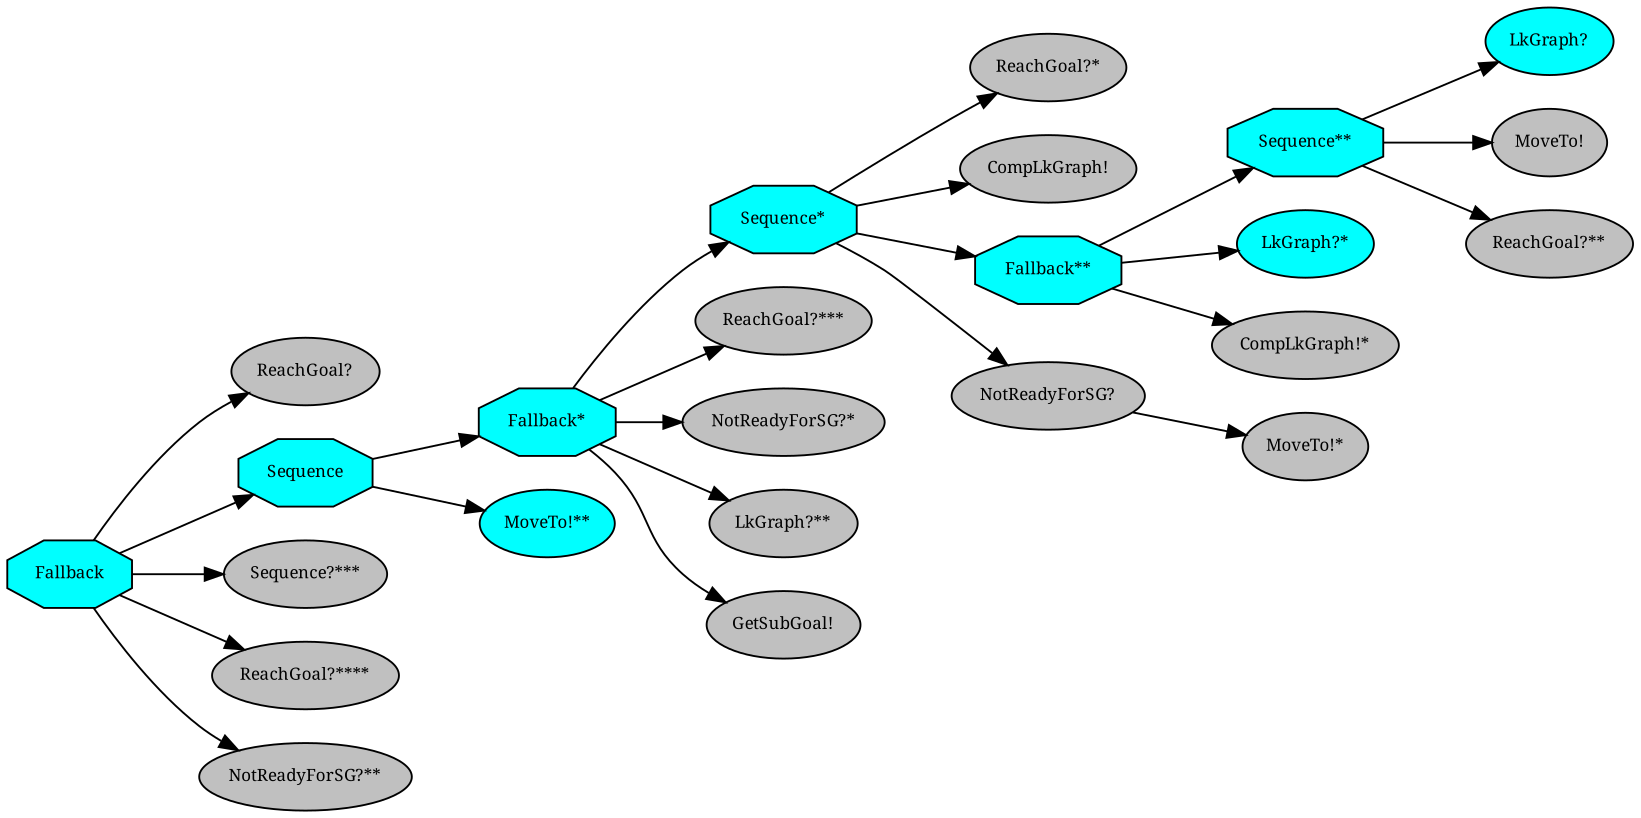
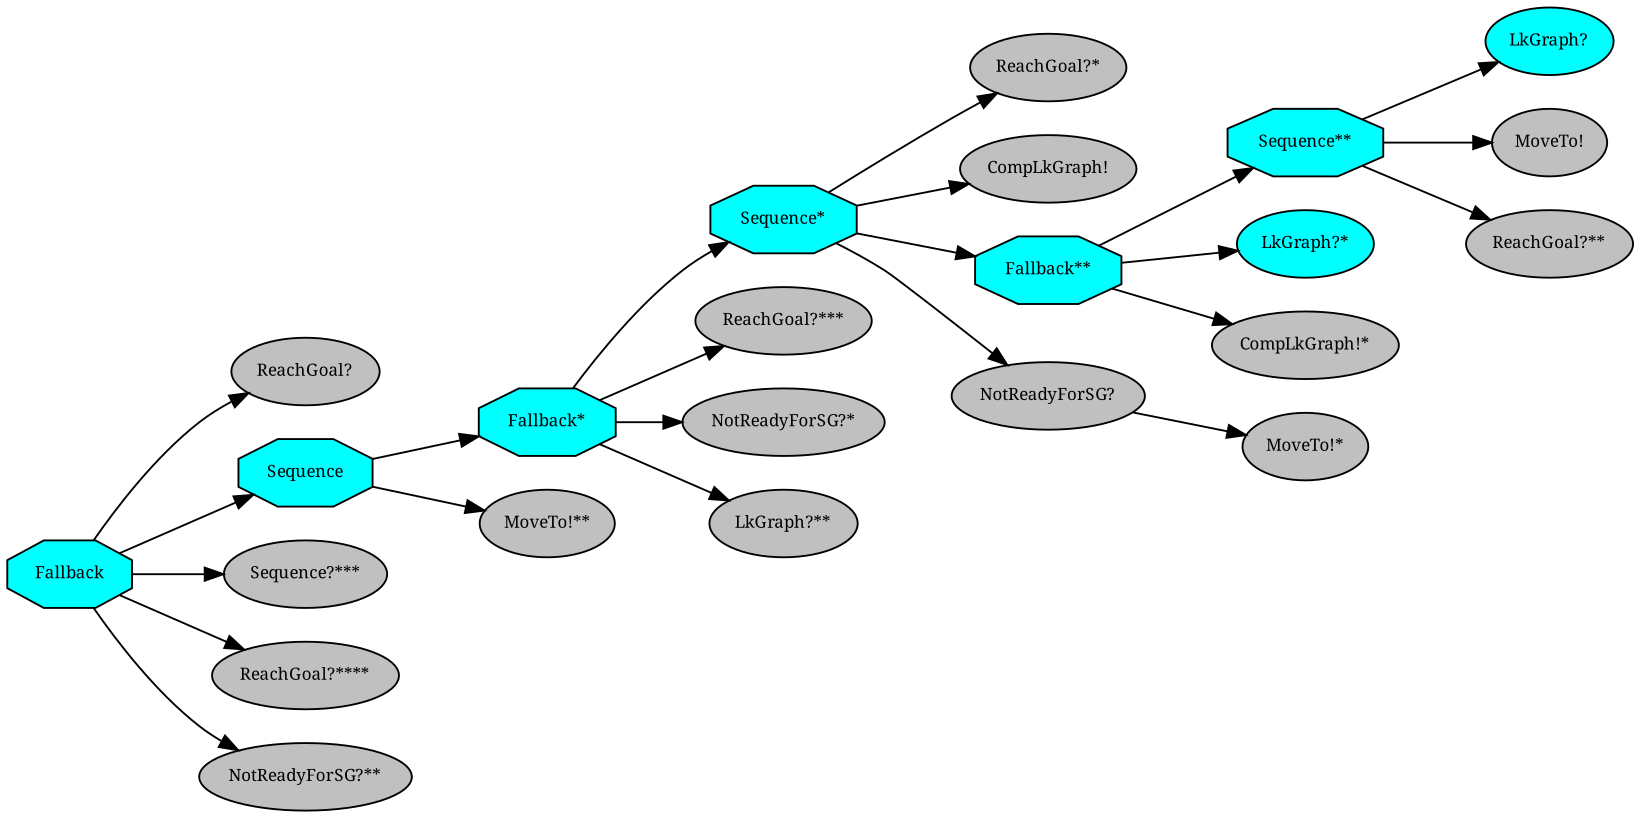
(547, 524) -> (547, 524)
(784, 625) -> none
